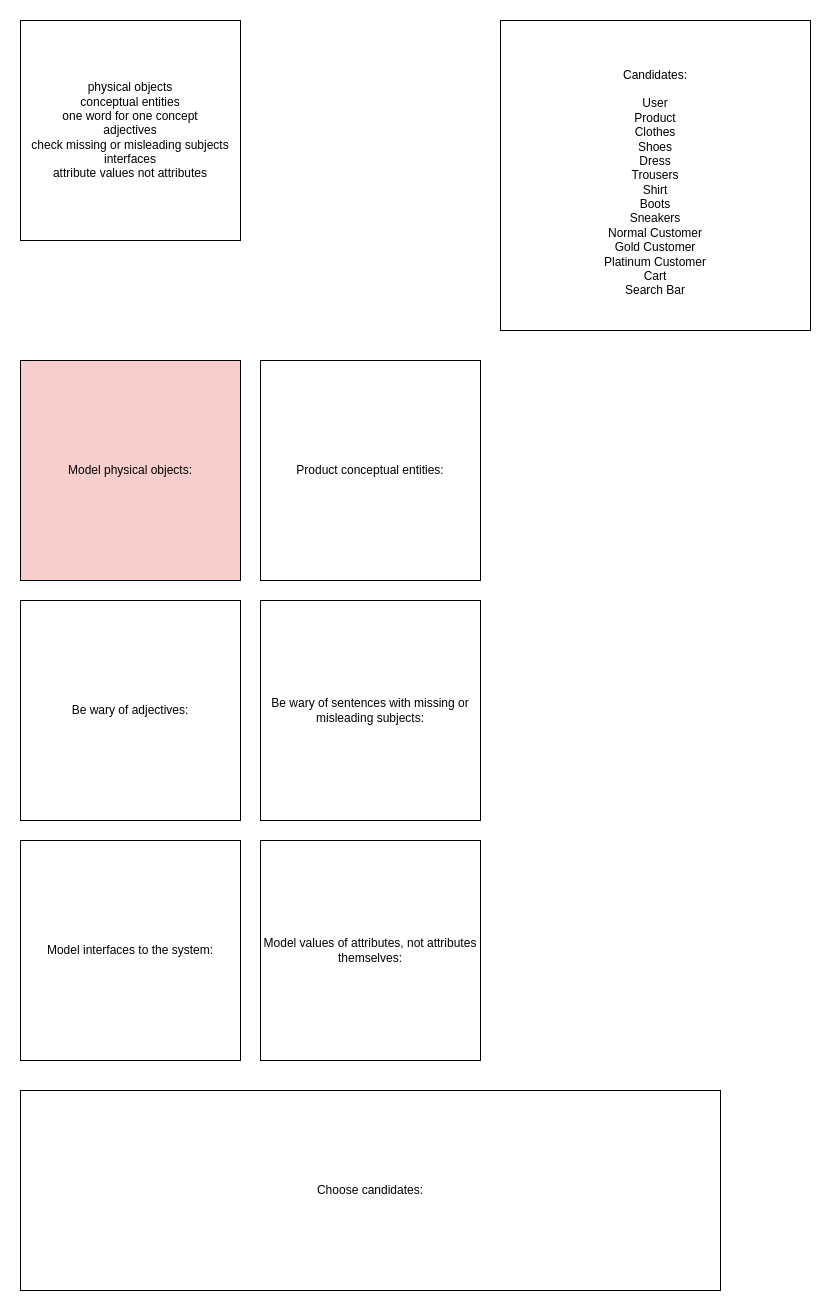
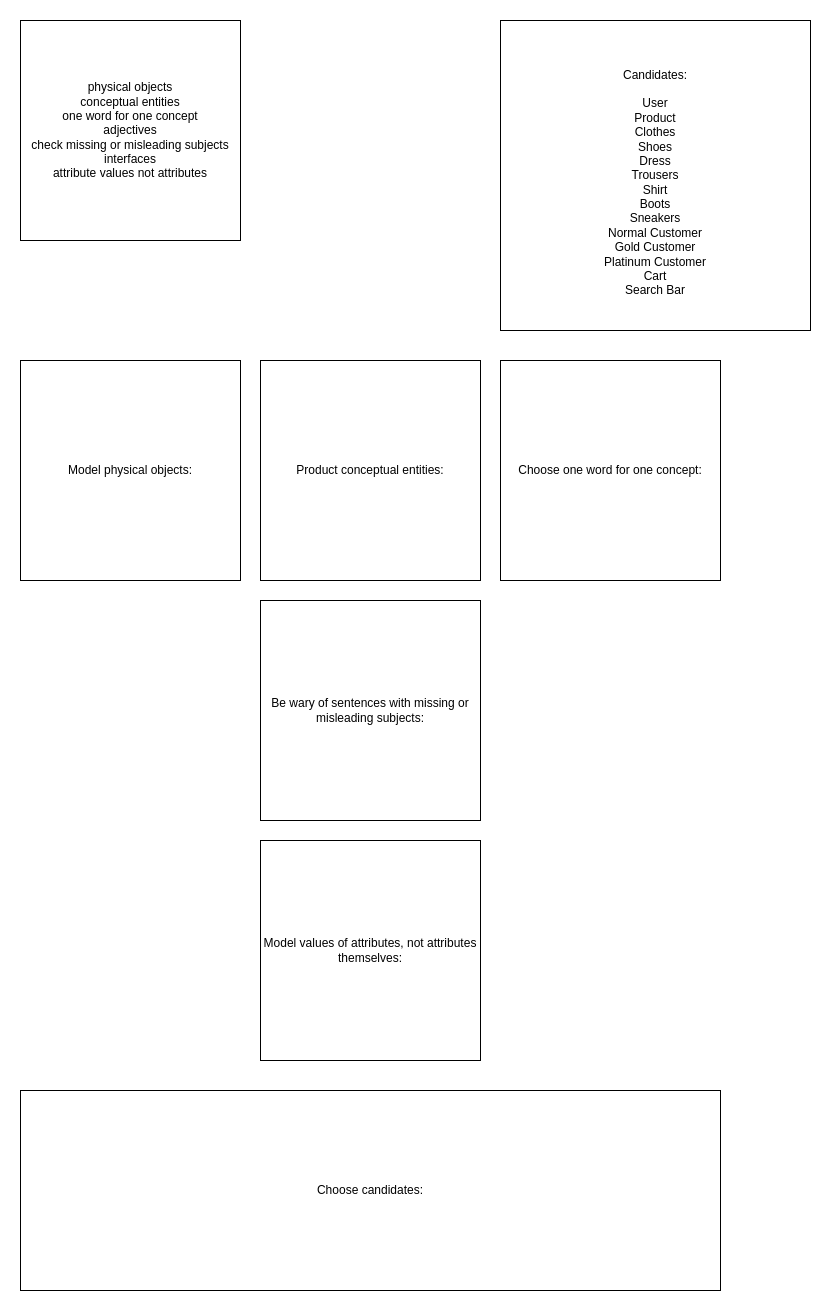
(131, 471) -> (131, 471)
none -> (611, 471)
(131, 711) -> none
(131, 951) -> none
